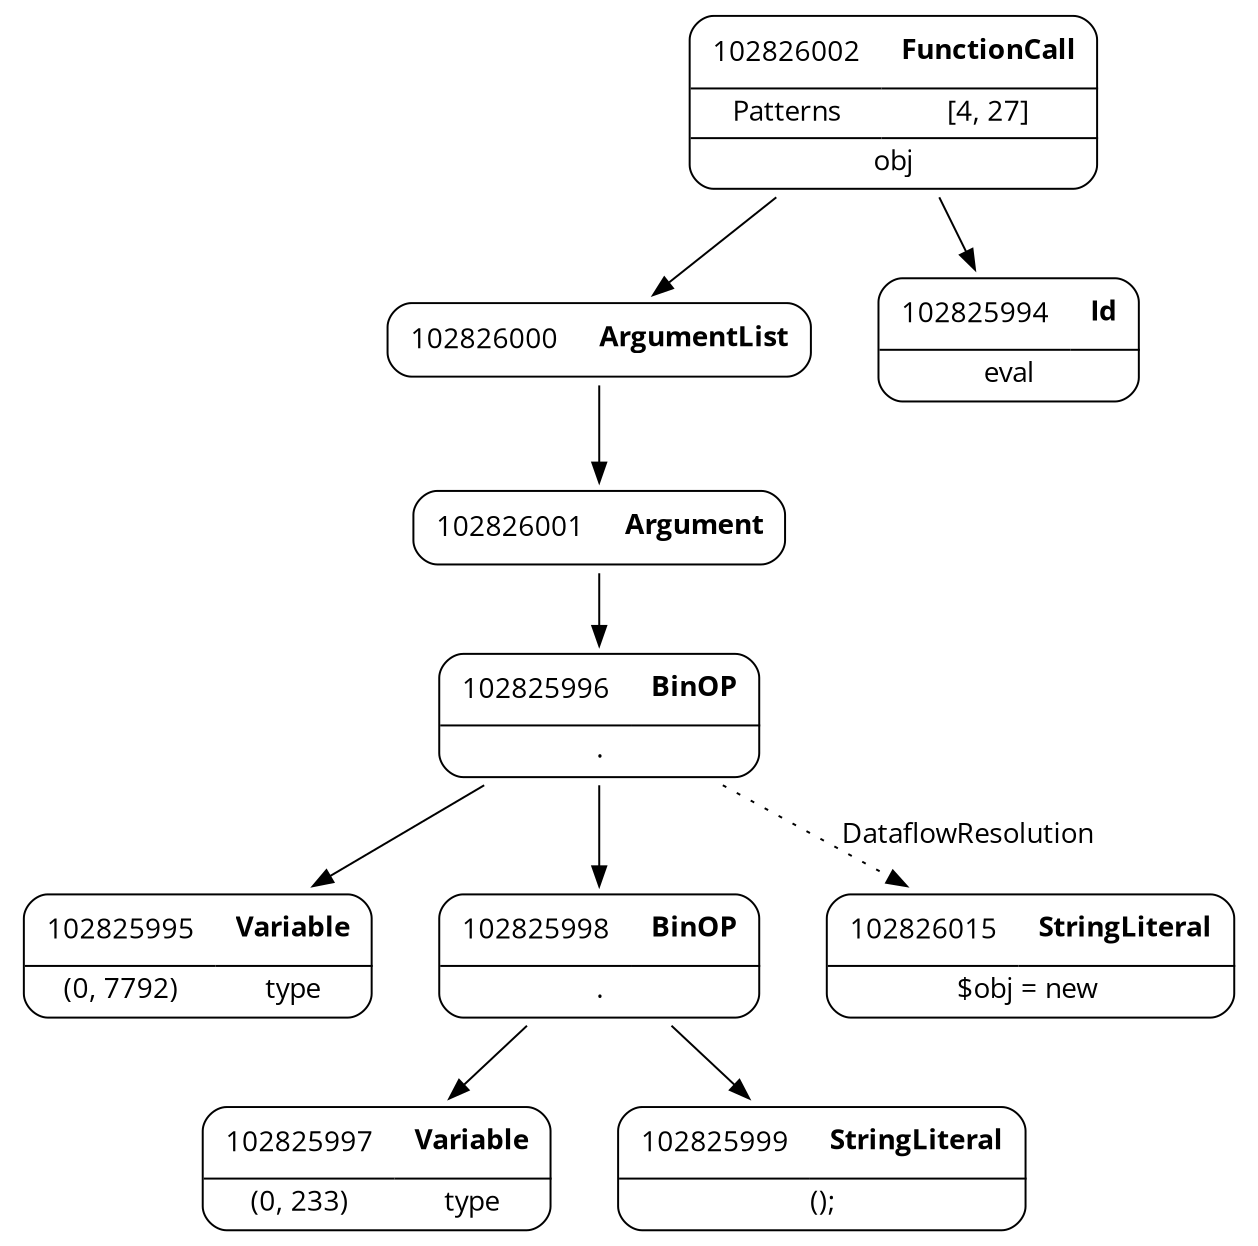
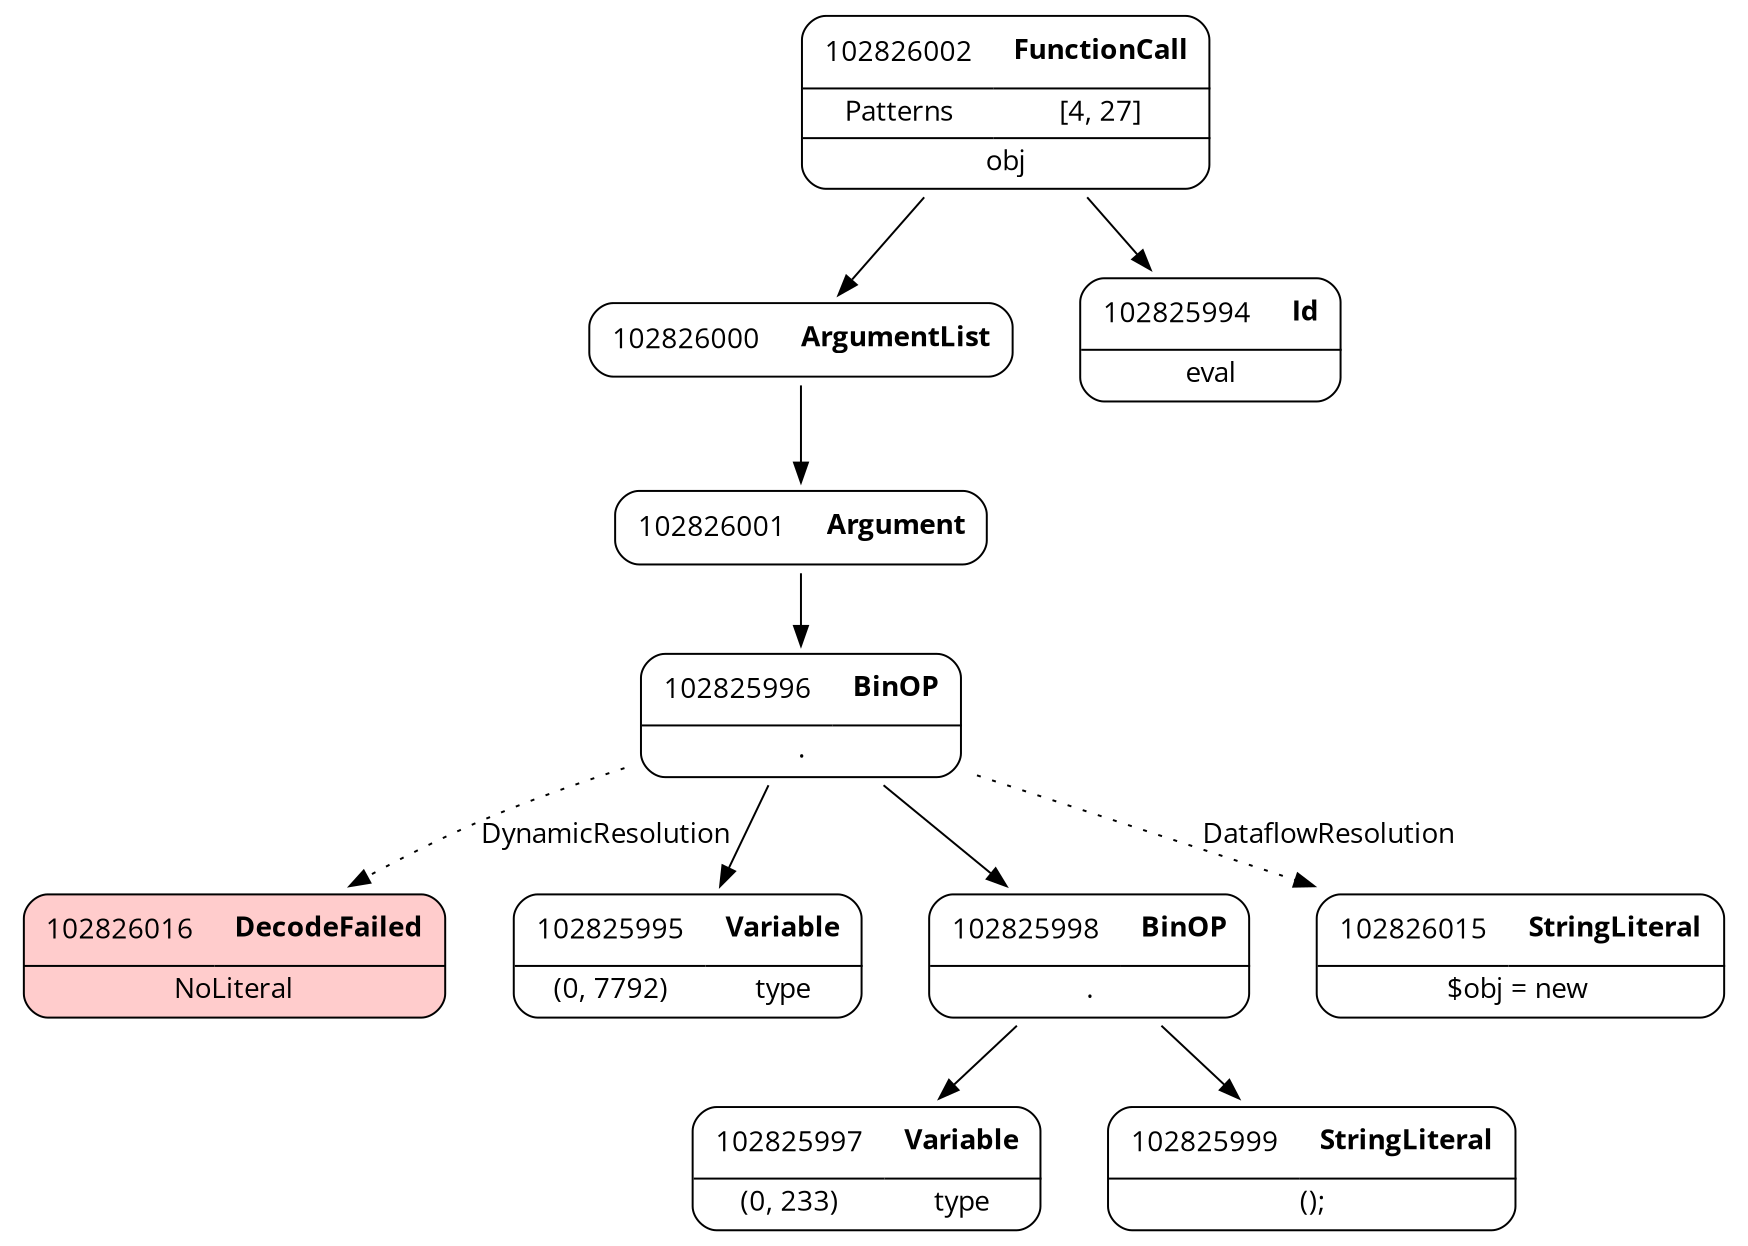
none -> (235, 956)
